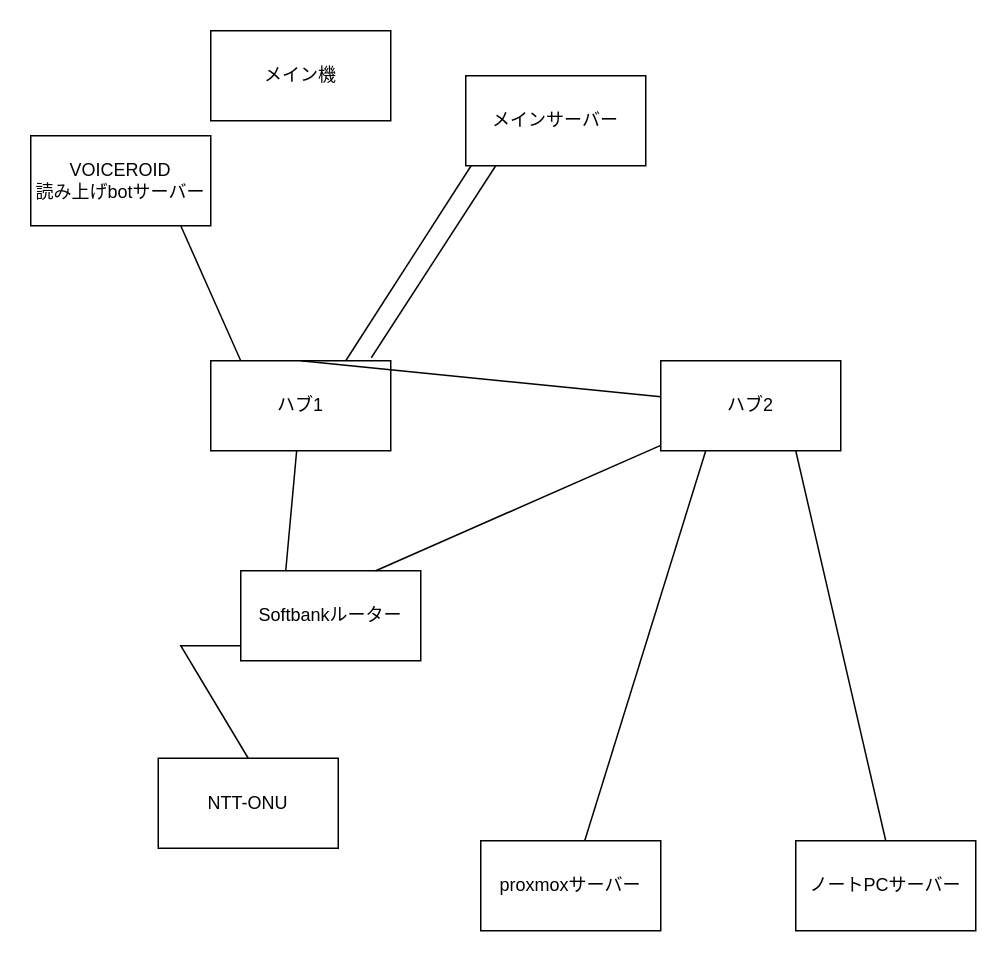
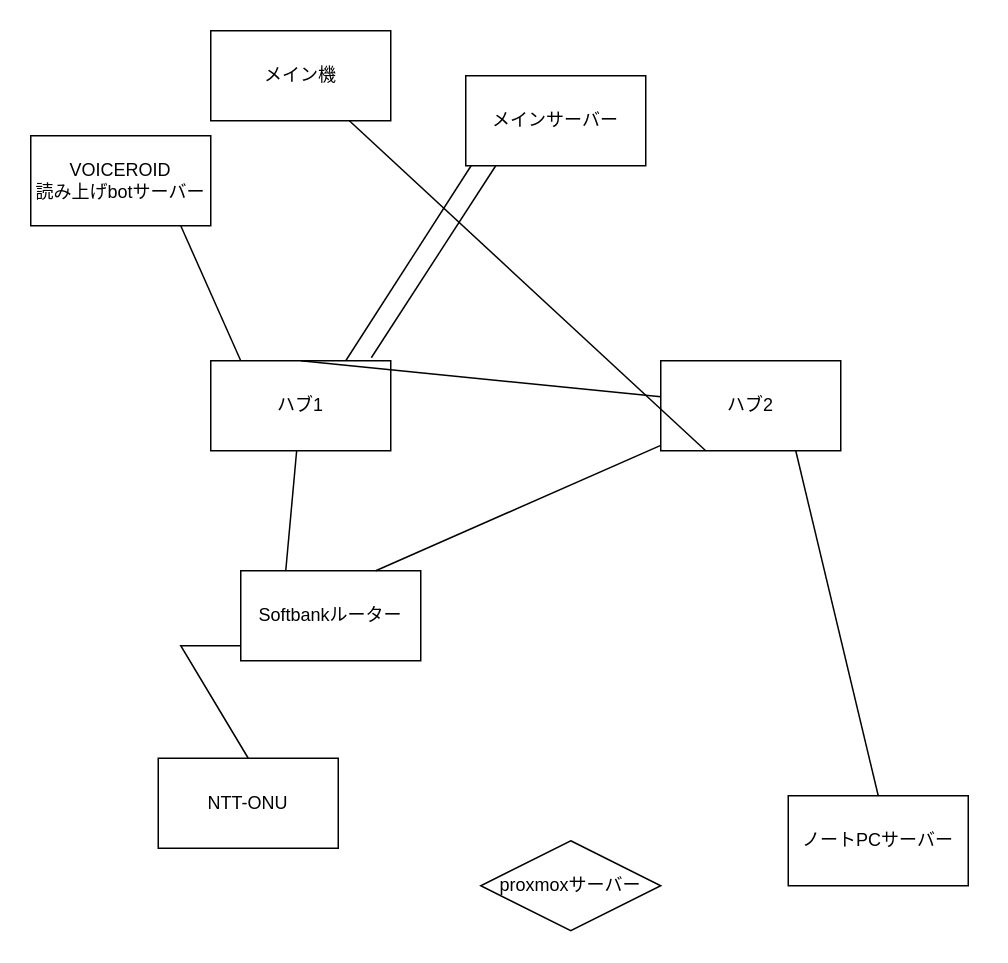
(645, 646) -> (528, 286)
(571, 886) -> (571, 886)
(886, 886) -> (878, 841)
